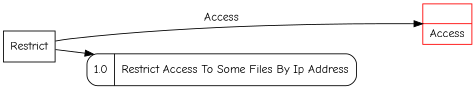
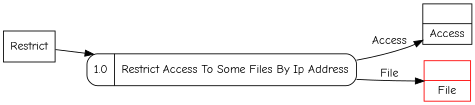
(447, 24) -> (447, 24)
(234, 27) -> (386, 54)
none -> (447, 81)
